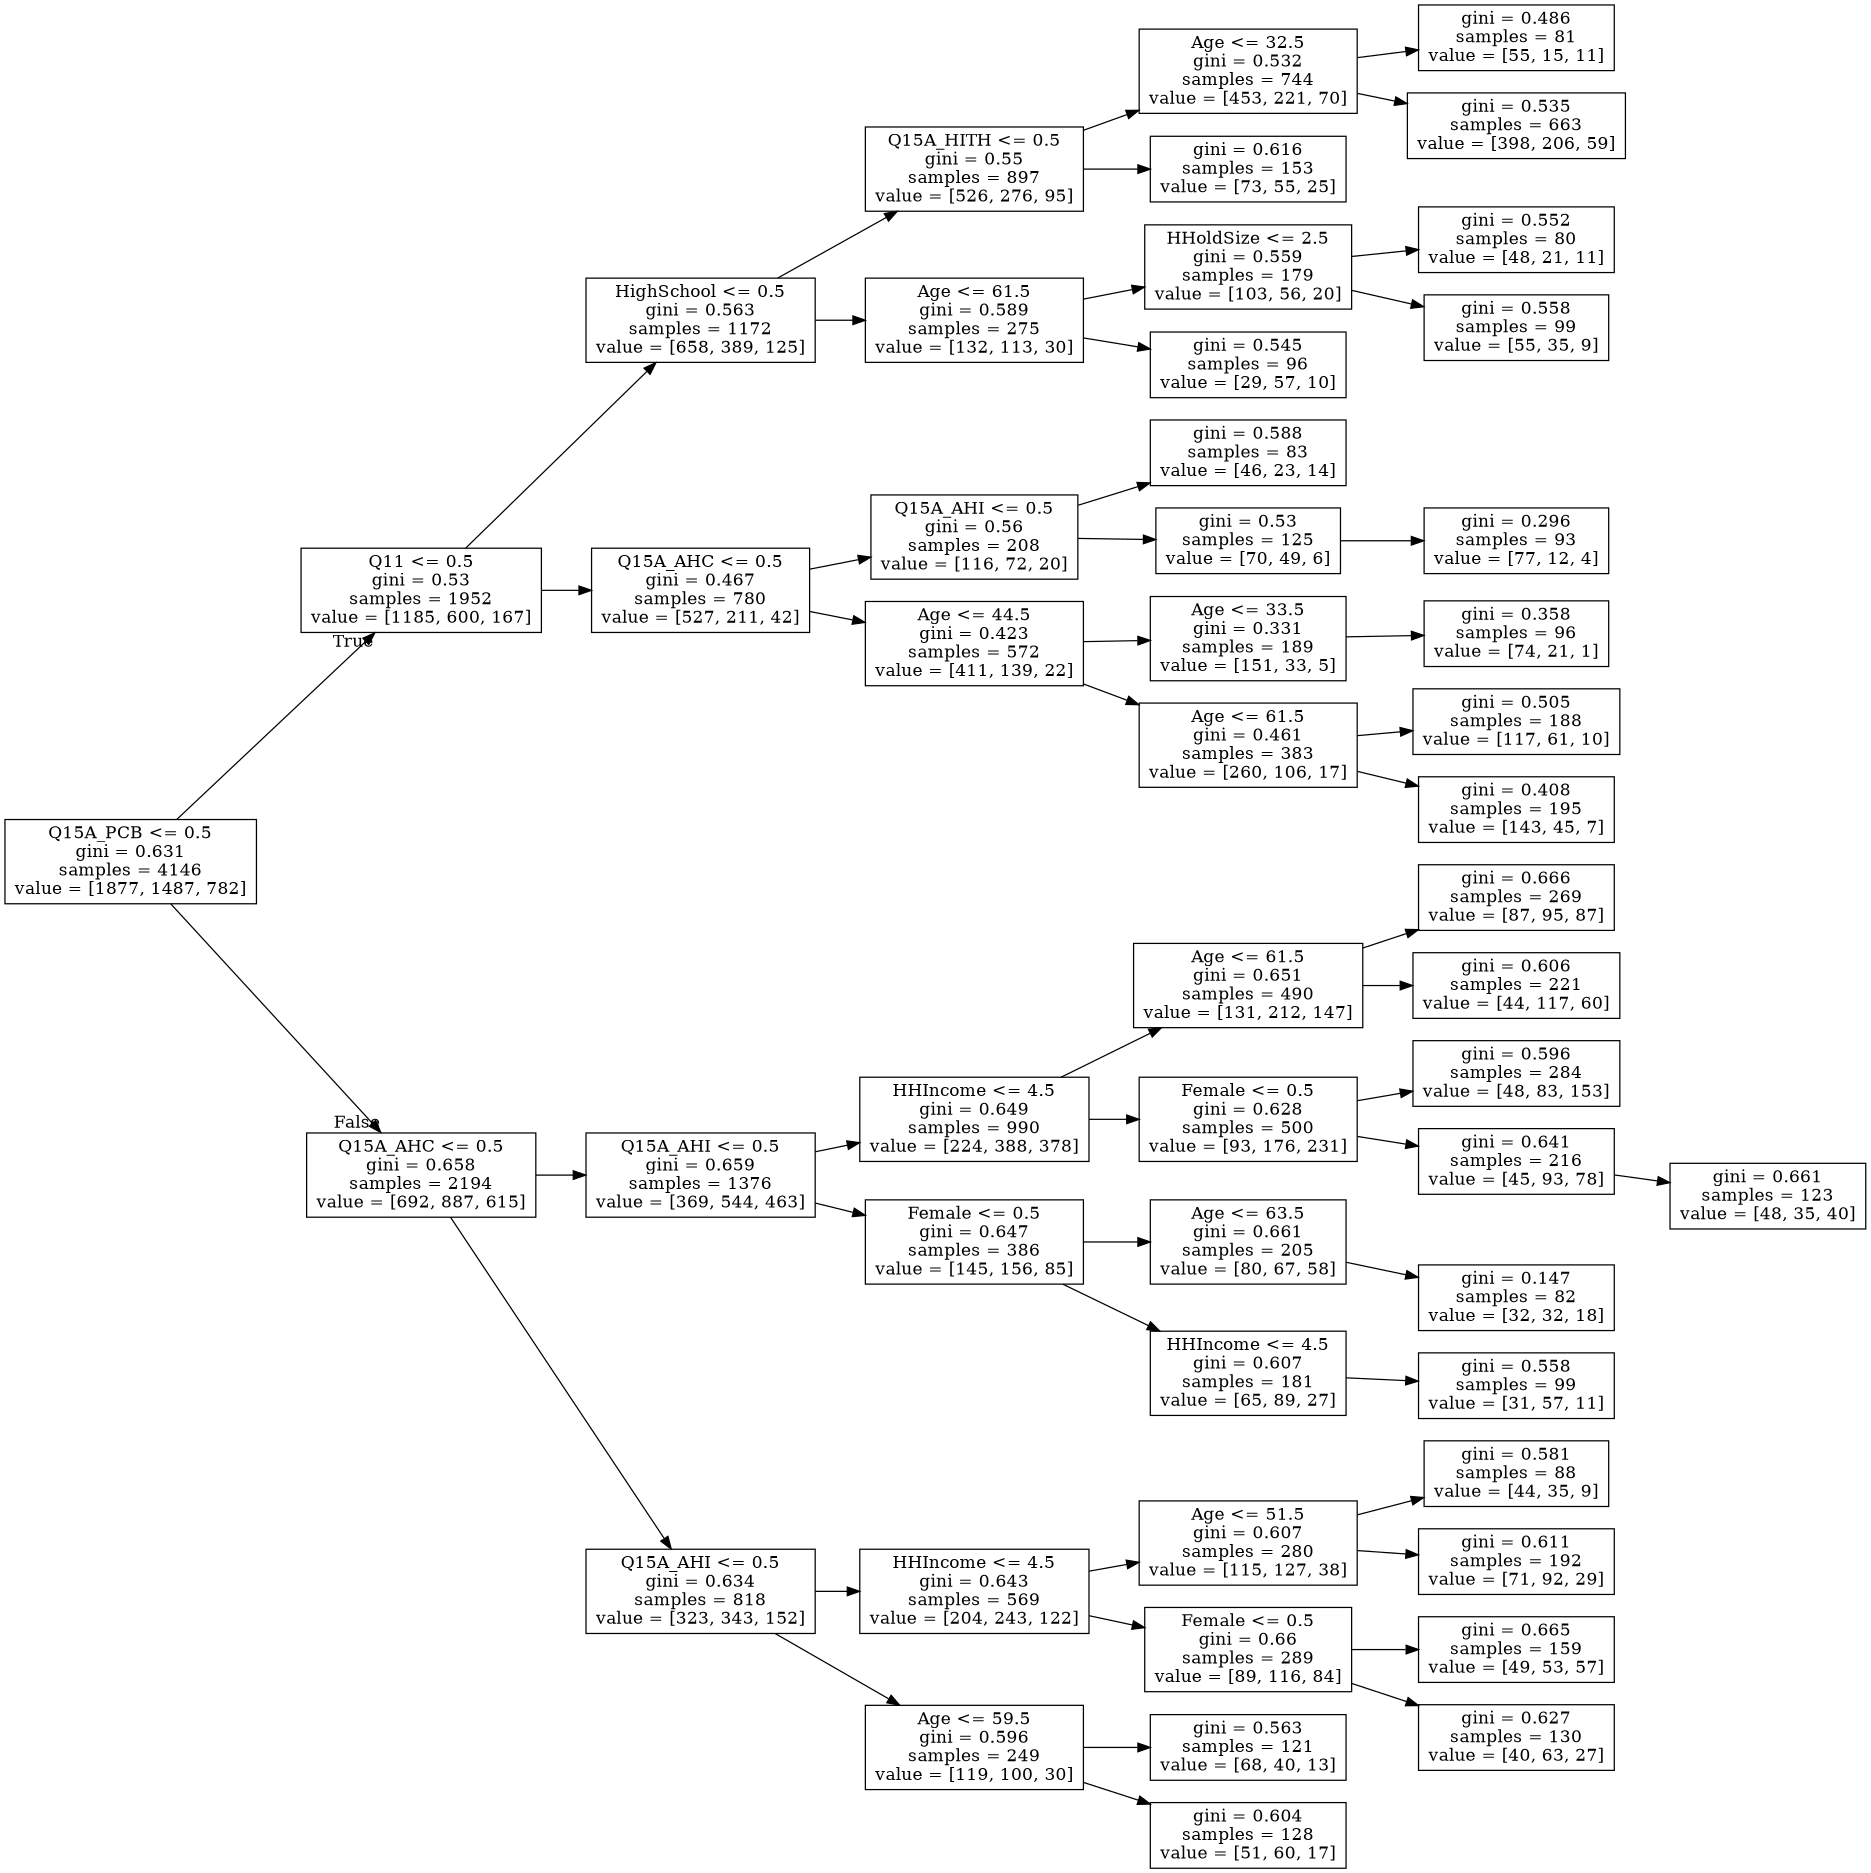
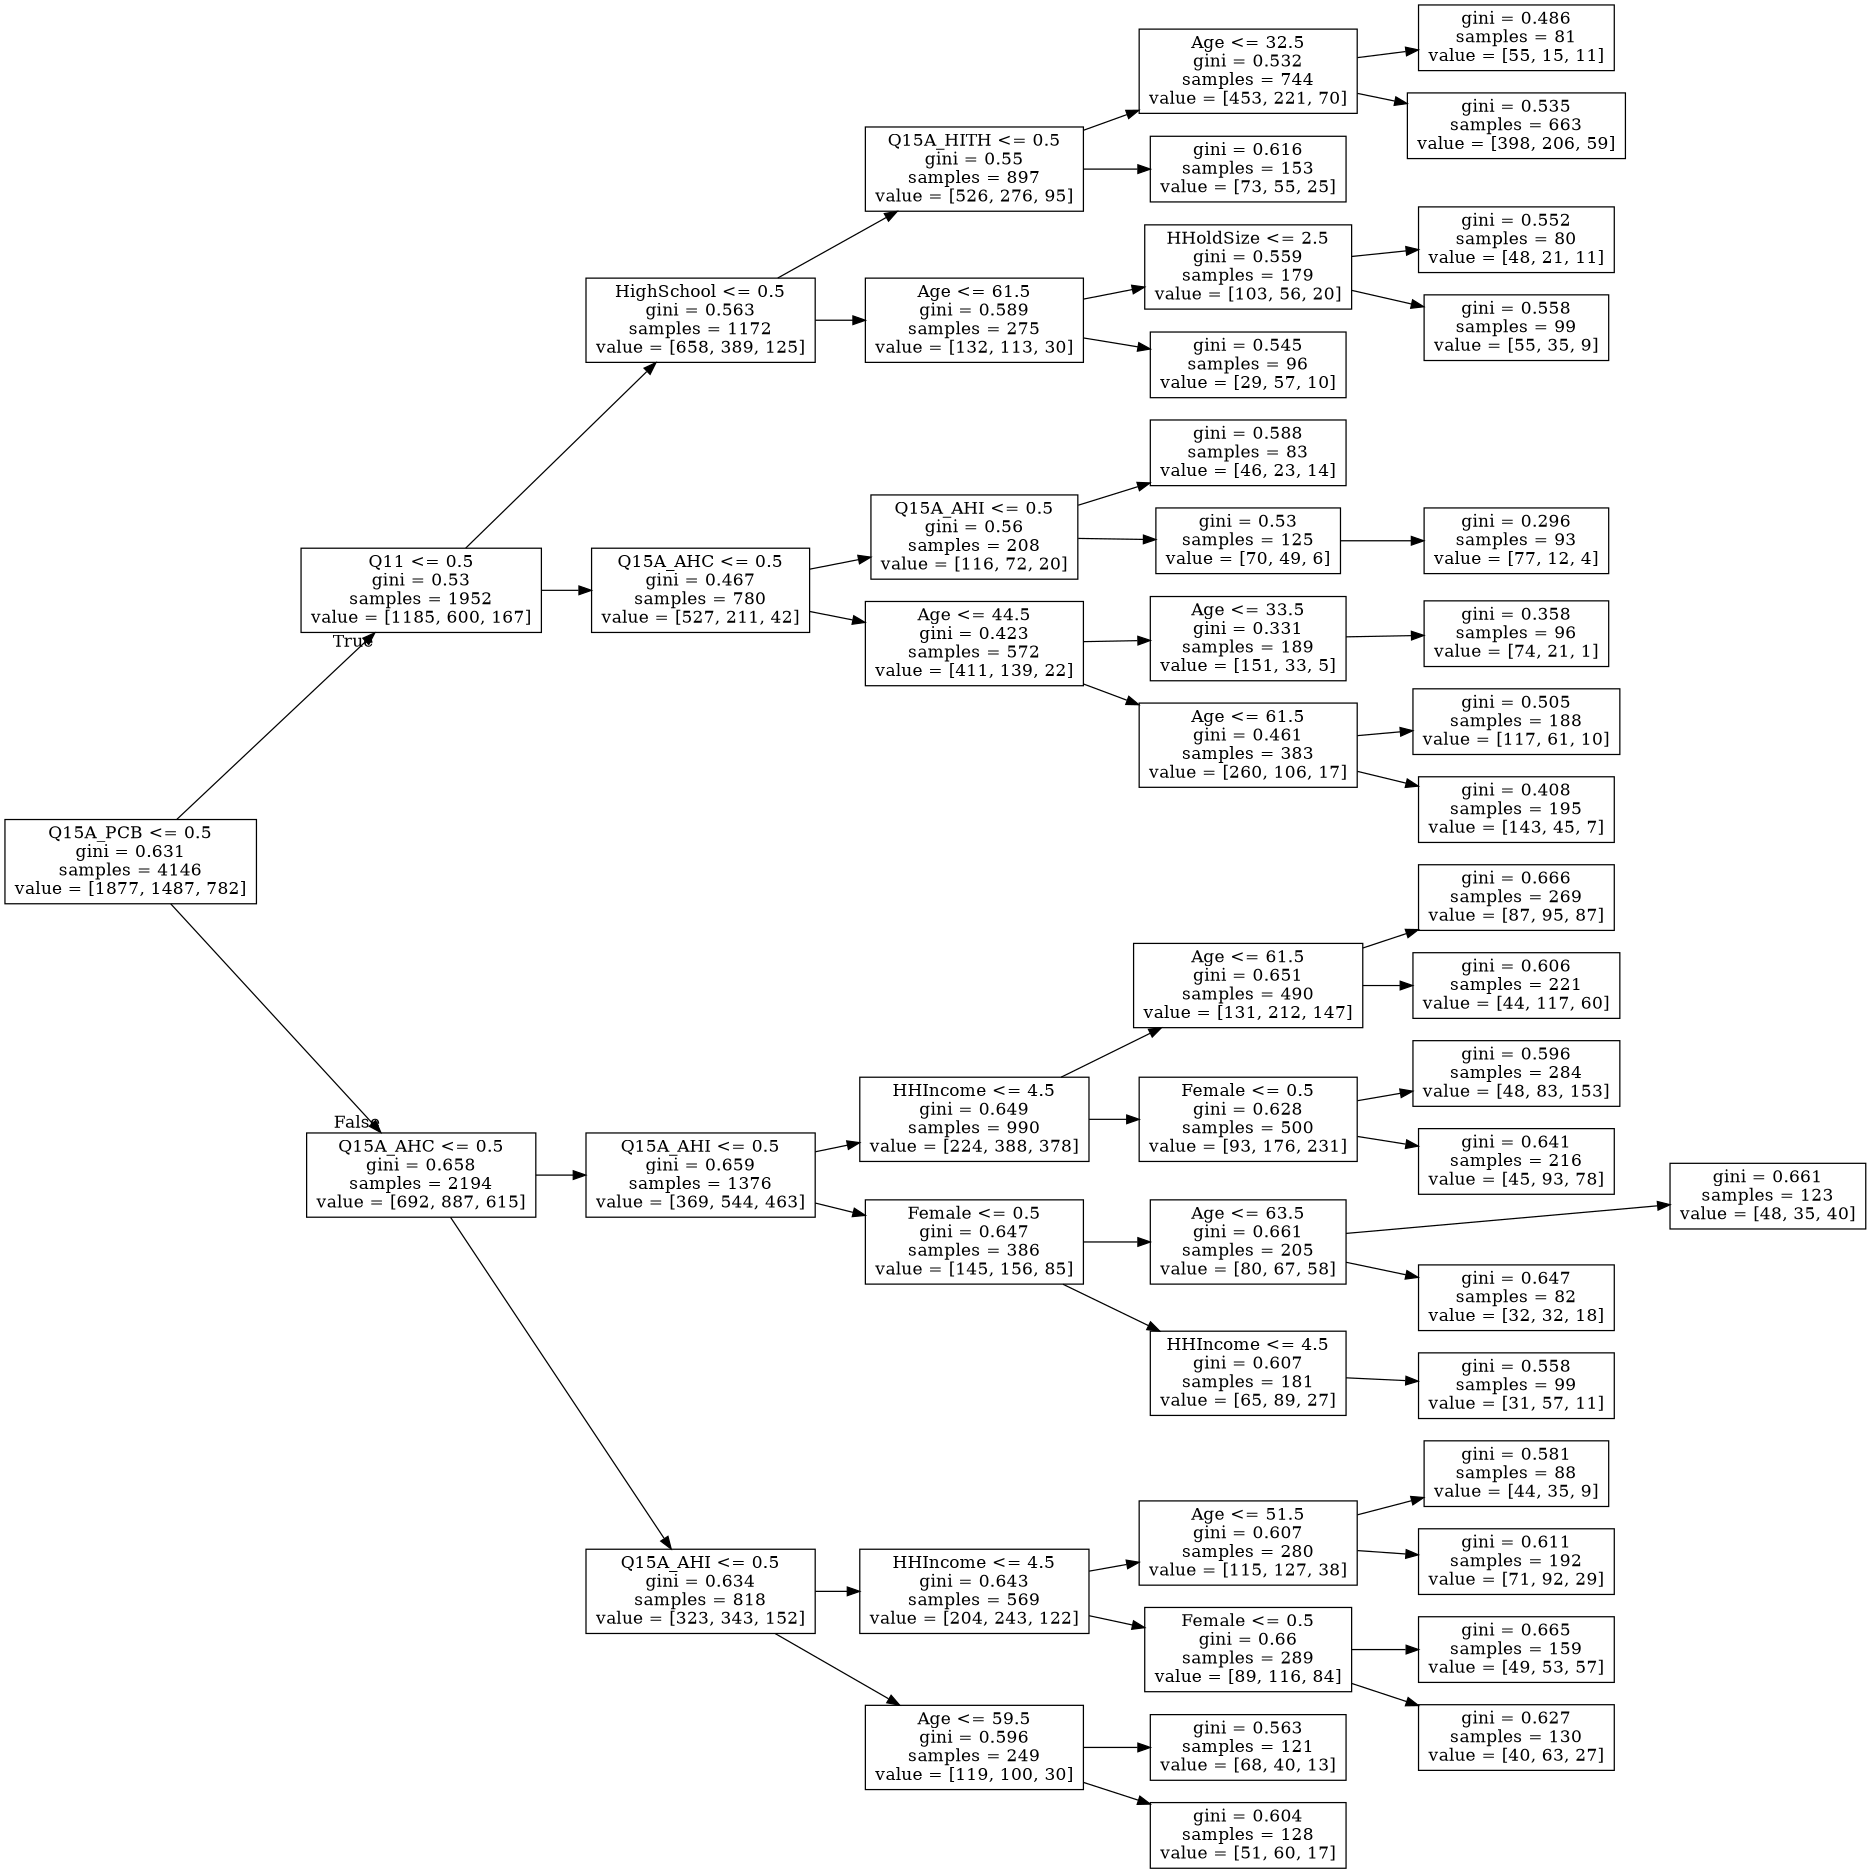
(1636, 1178) -> (1502, 1220)
(1516, 1298) -> (1516, 1298)
